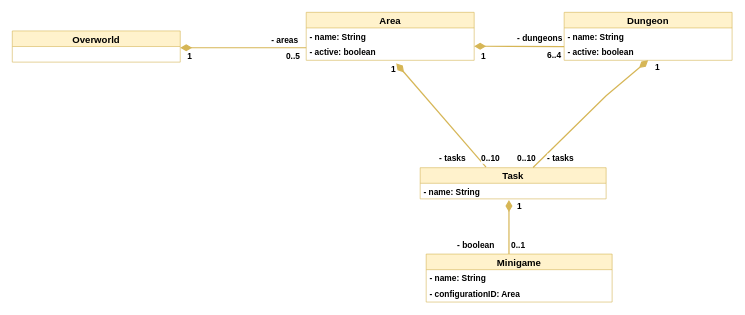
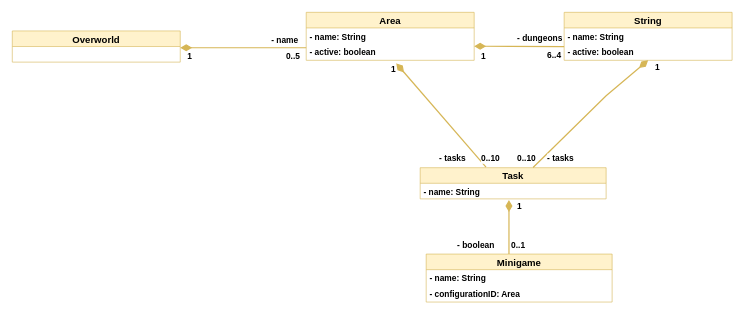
(648, 21) -> (648, 21)
(285, 39) -> (283, 39)
